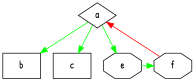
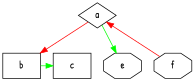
(67, 36) -> (67, 36)
(87, 36) -> (43, 66)
(144, 66) -> none
